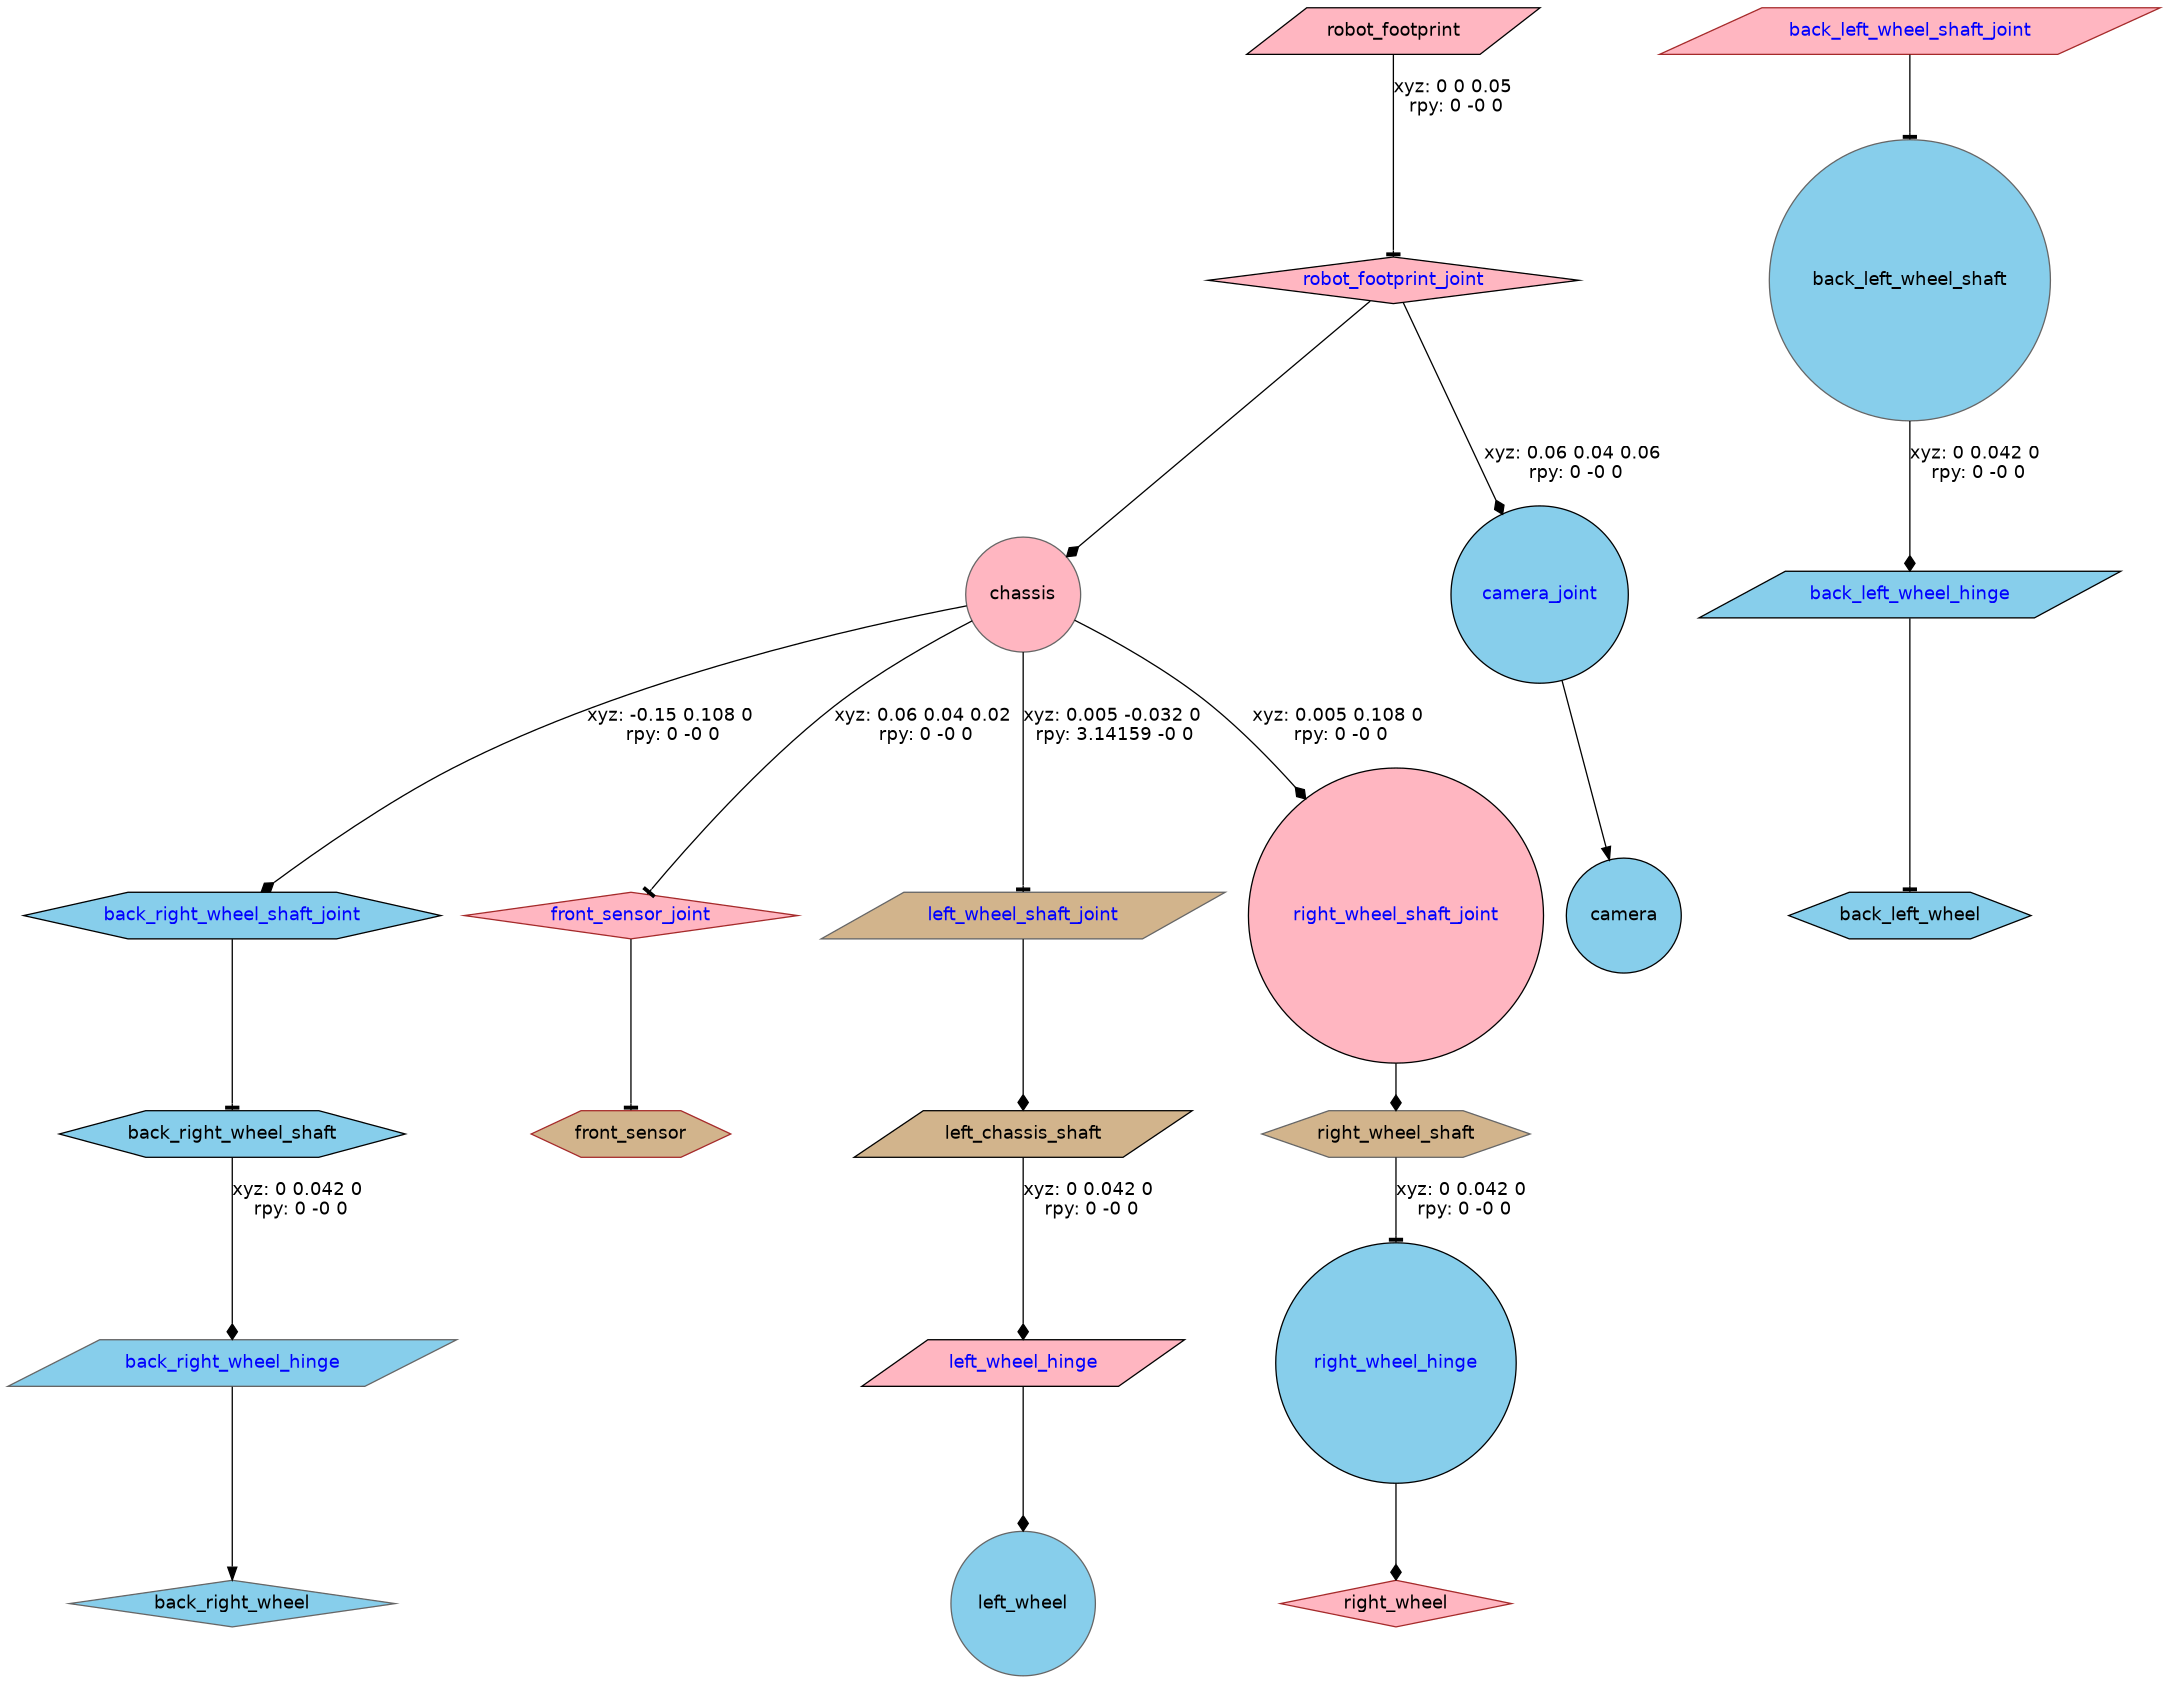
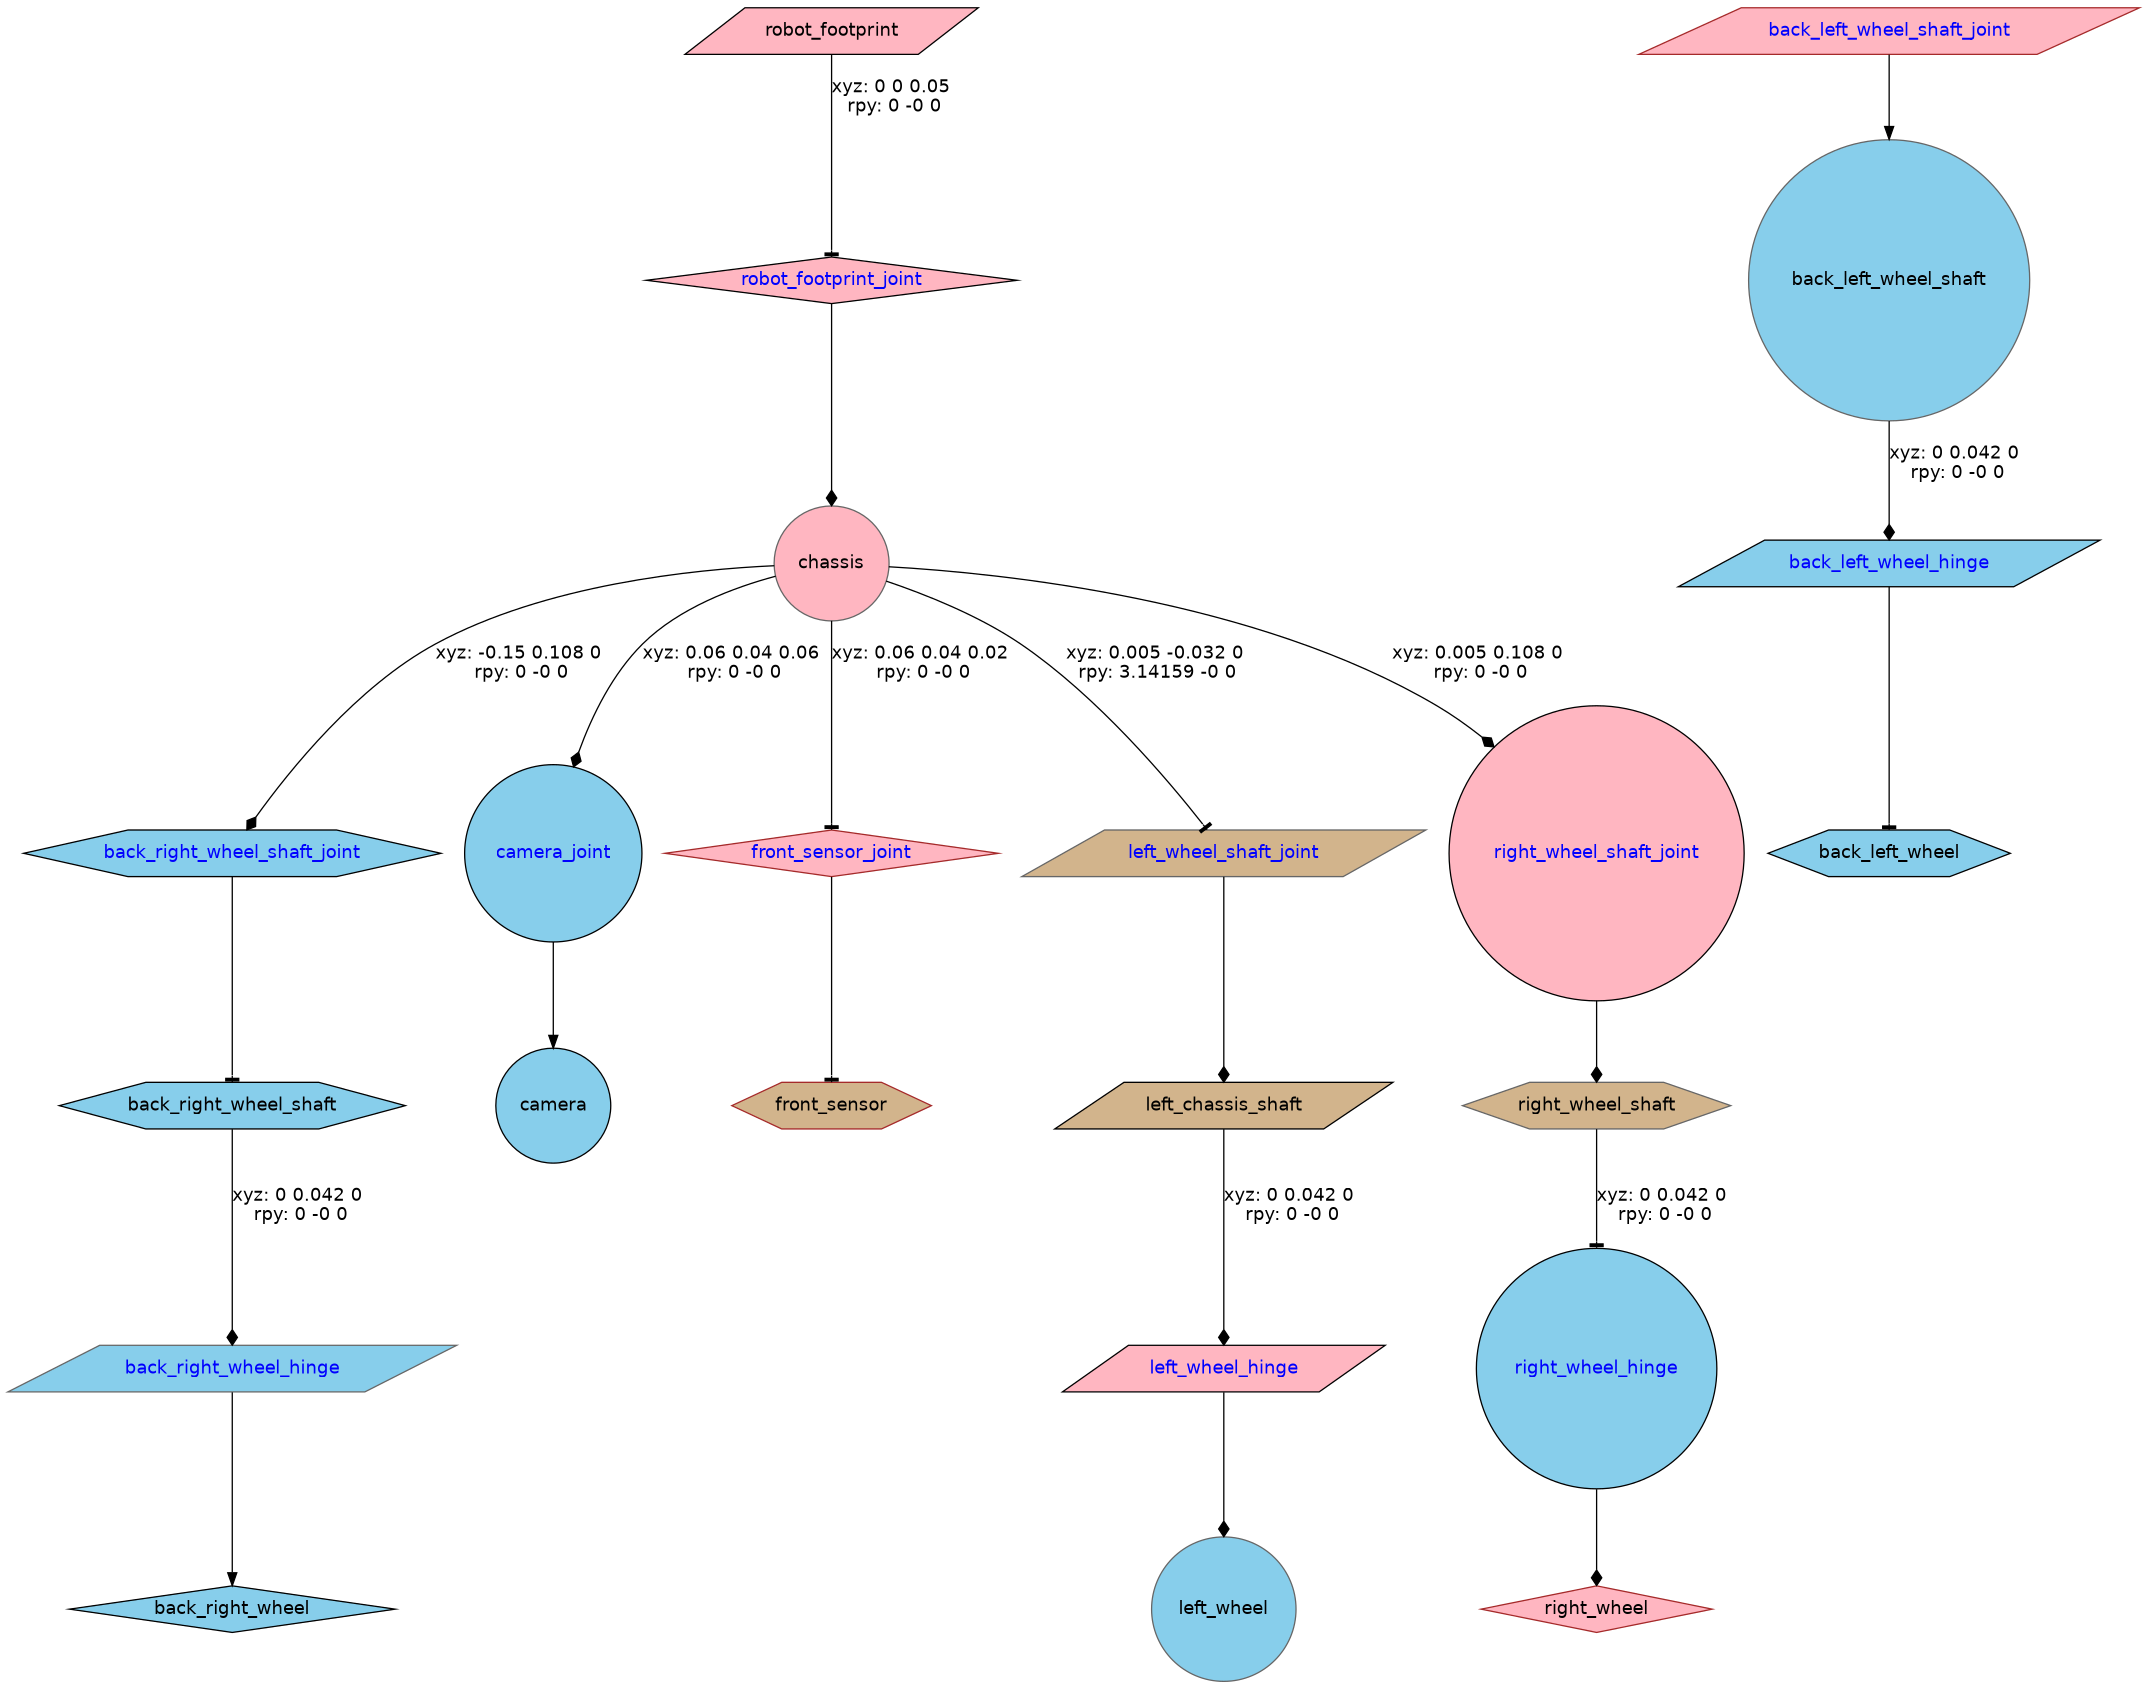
(1910, 94) -> (1889, 90)
(1450, 401) -> (652, 636)
(232, 1604) -> (232, 1609)
